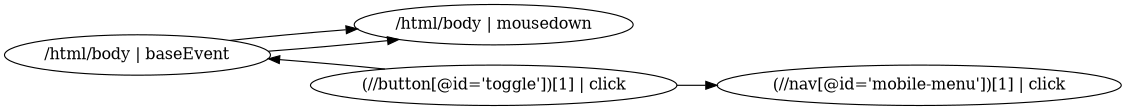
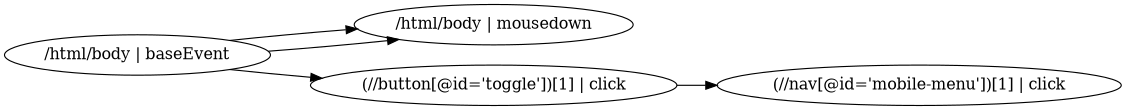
(332, 64) -> (270, 74)
